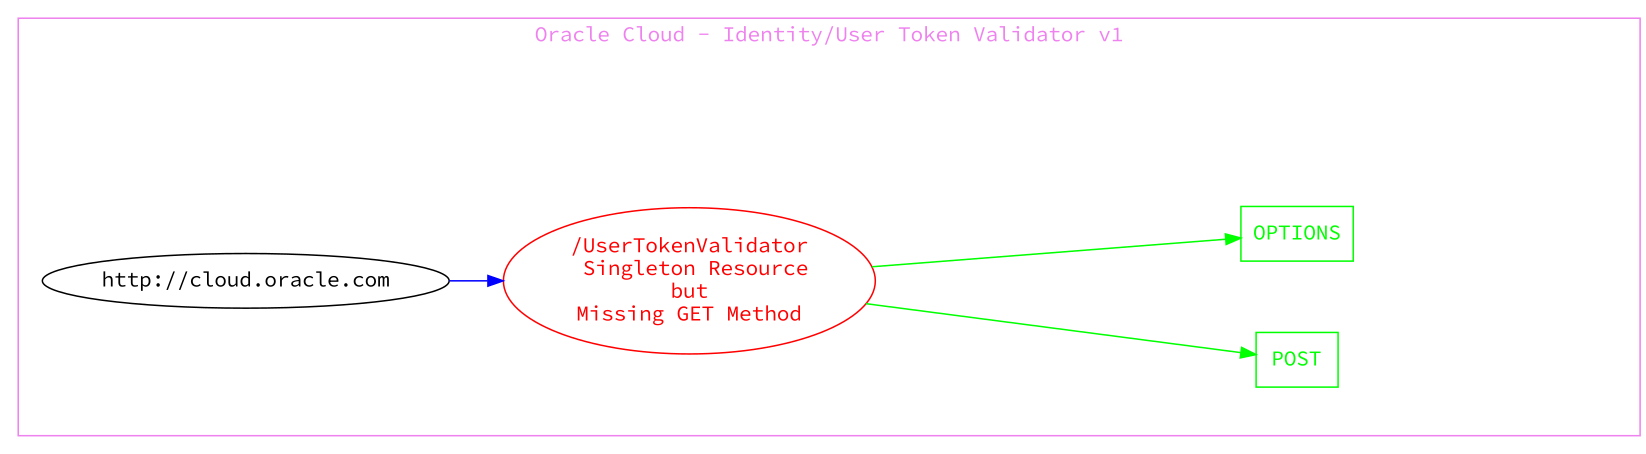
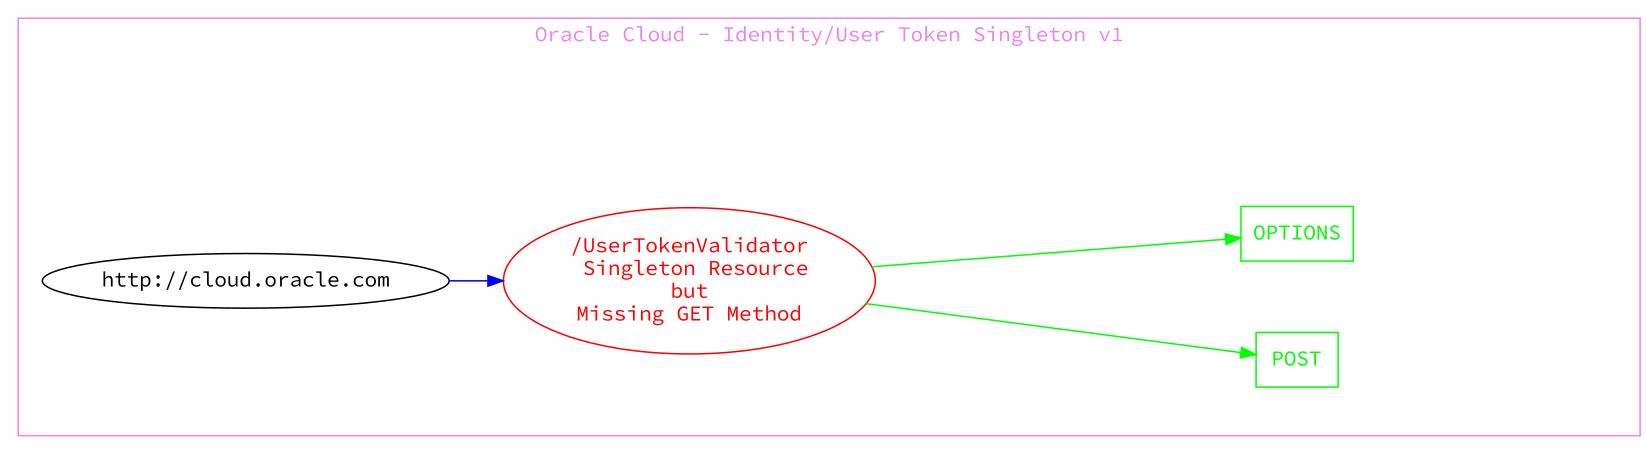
(829, 36) -> (829, 36)
